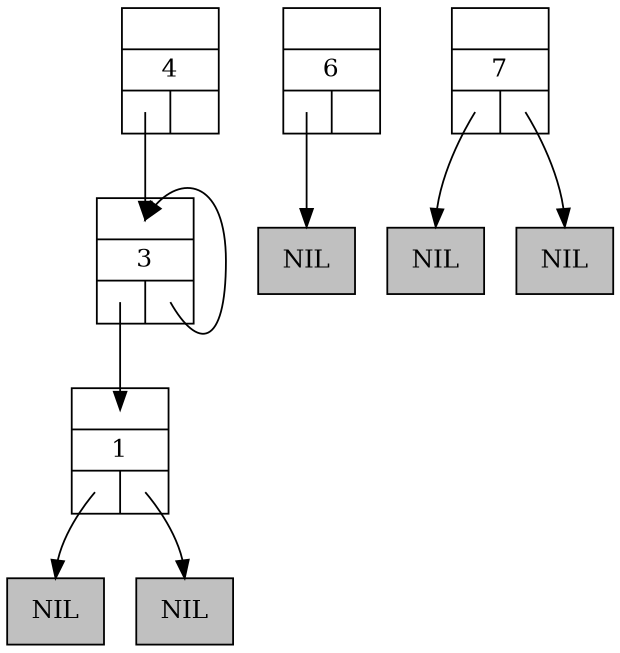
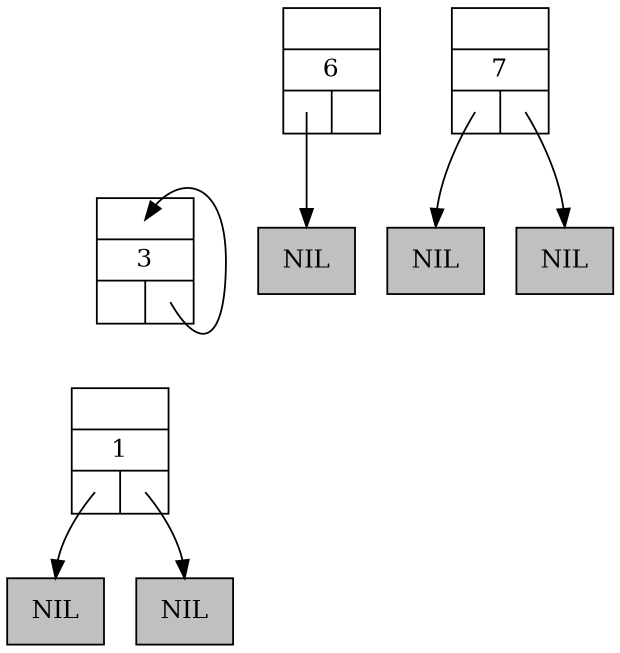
(170, 71) -> none
(120, 347) -> none
